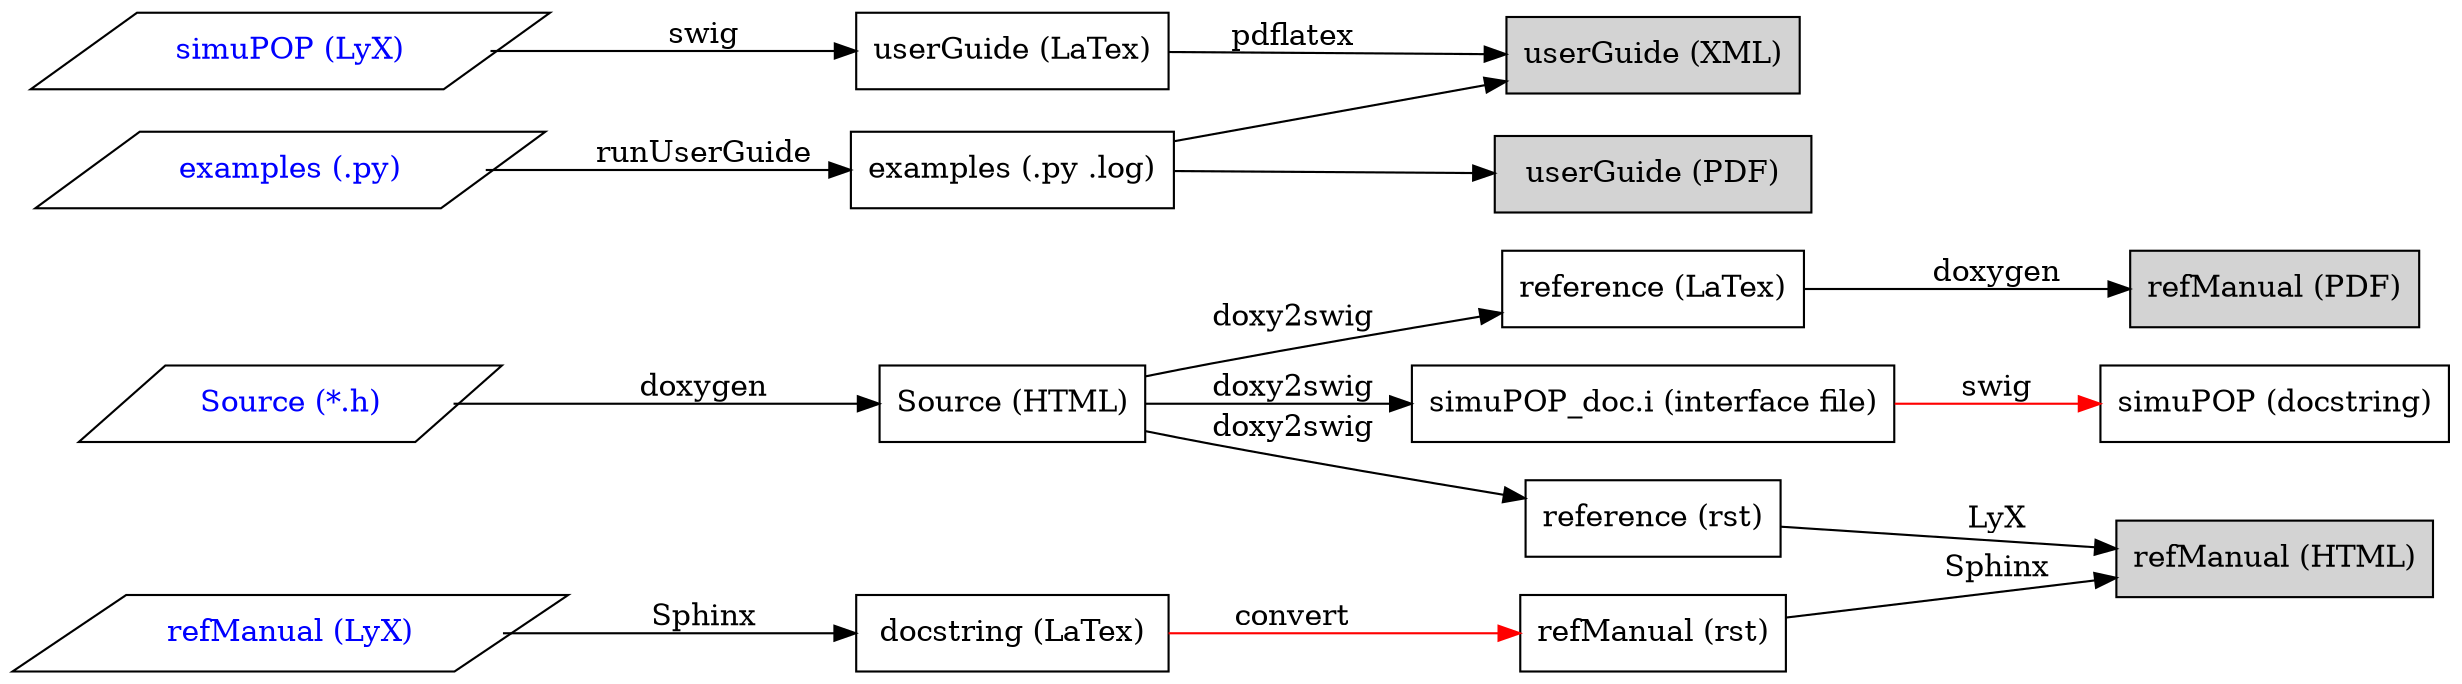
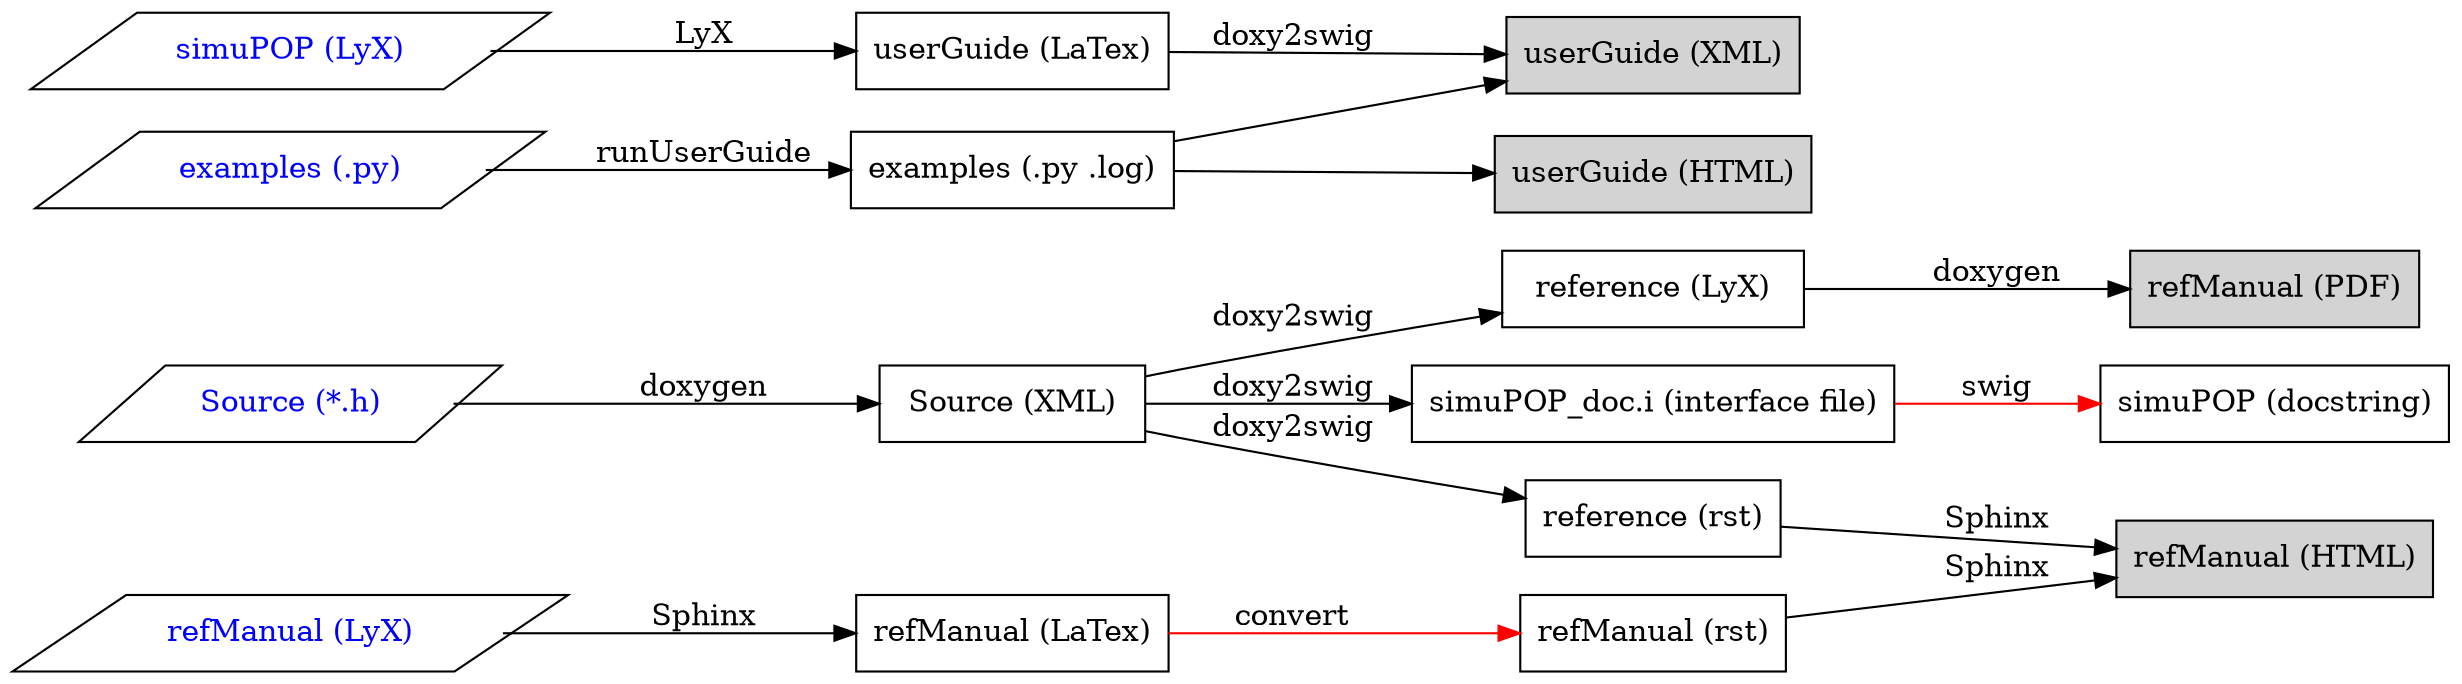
(704, 35) -> (704, 35)
(1293, 37) -> (1293, 37)
(1653, 174) -> (1653, 174)
(1653, 289) -> (1653, 289)
(1012, 404) -> (1012, 404)
(1997, 520) -> (1997, 520)
(1012, 633) -> (1012, 633)
